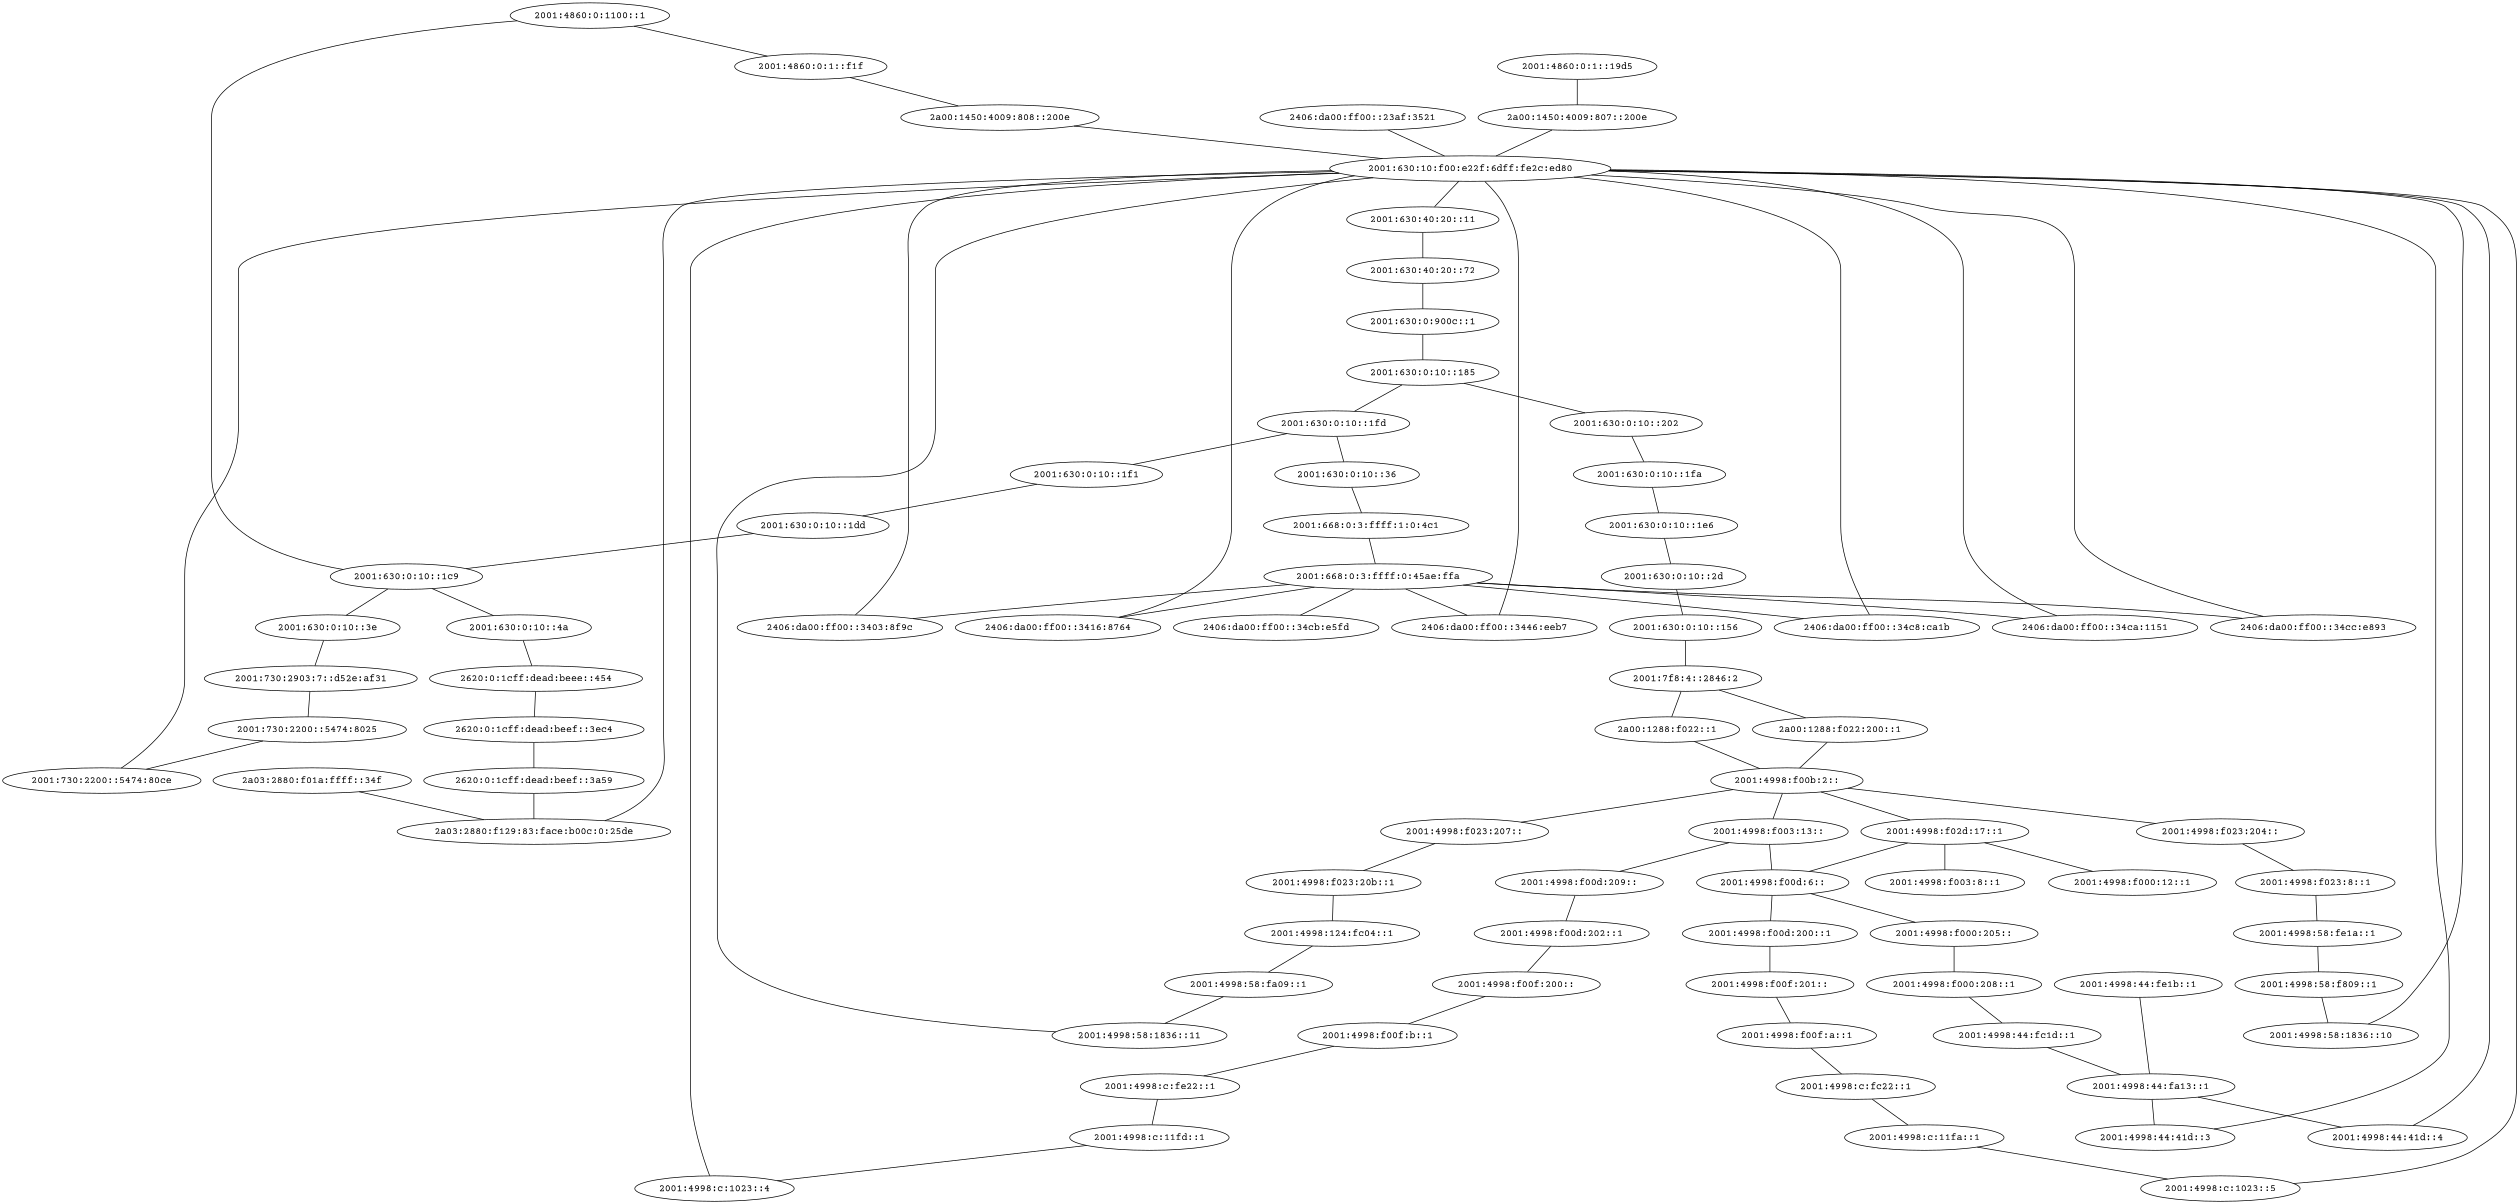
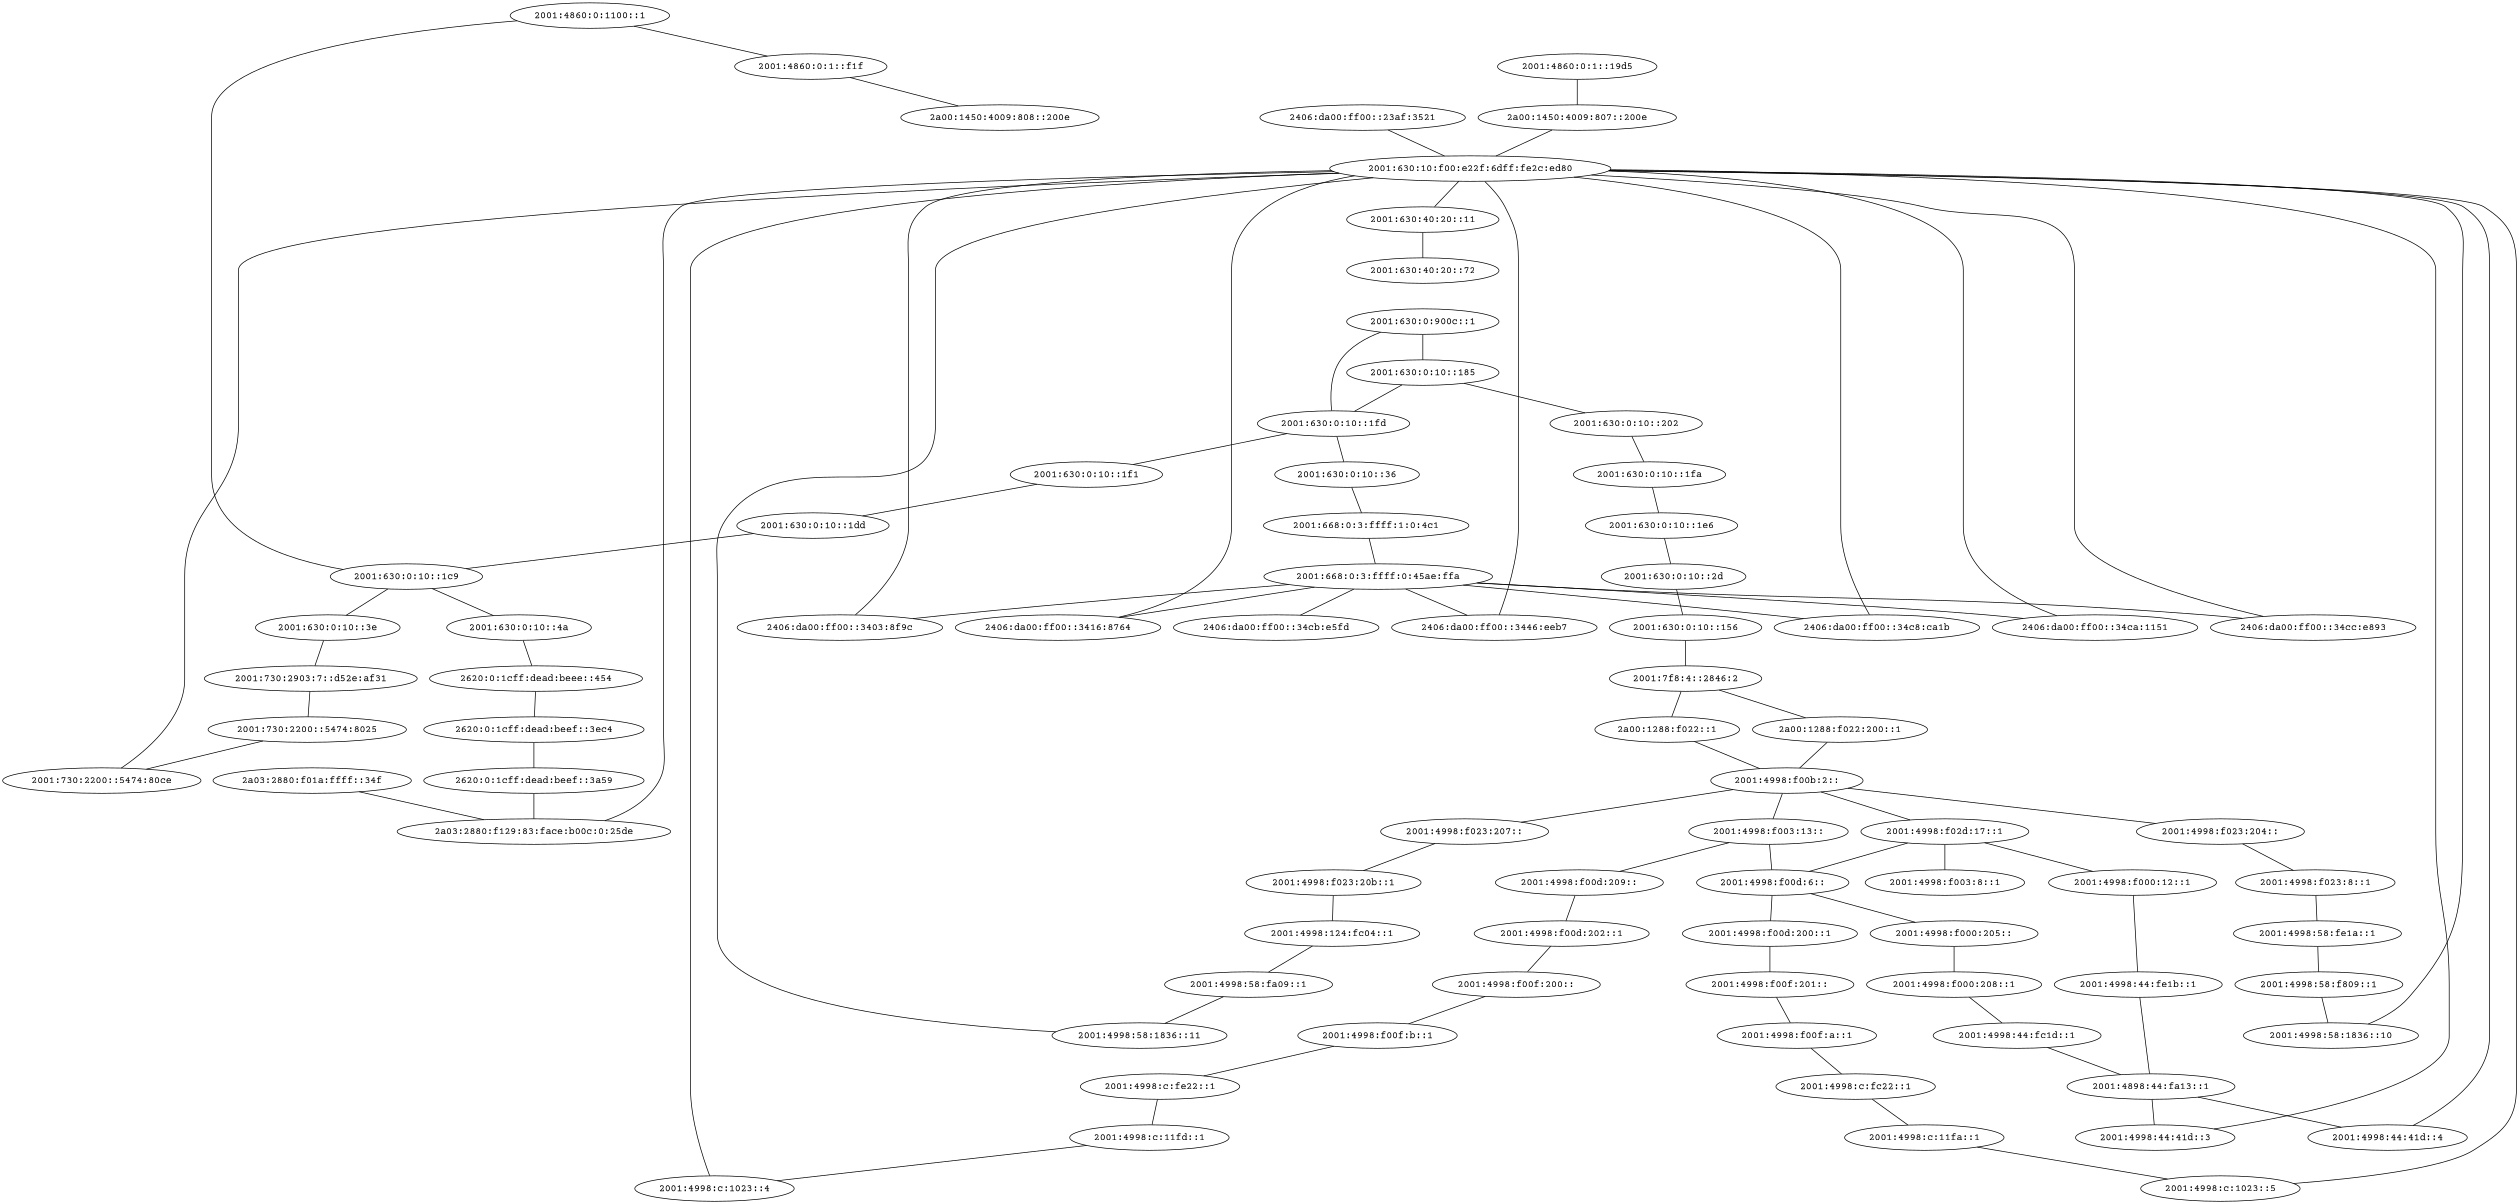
(1228, 142) -> none
(1423, 296) -> (1340, 361)
none -> (2135, 934)
(2151, 1087) -> (2151, 1087)
